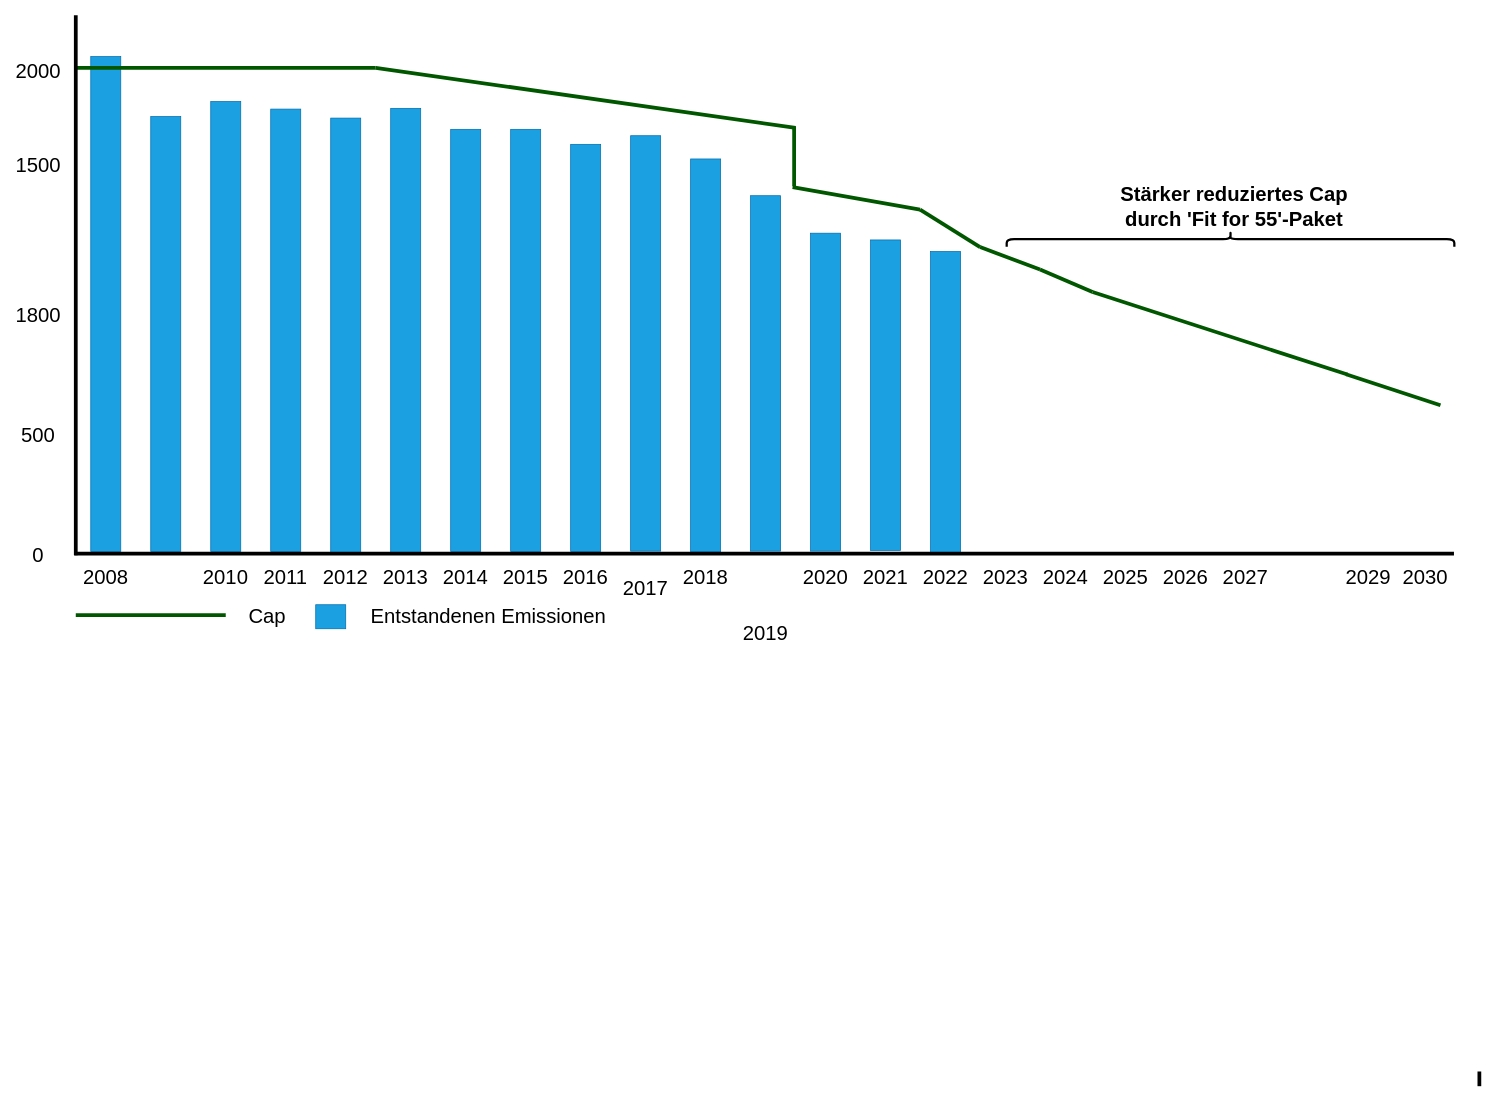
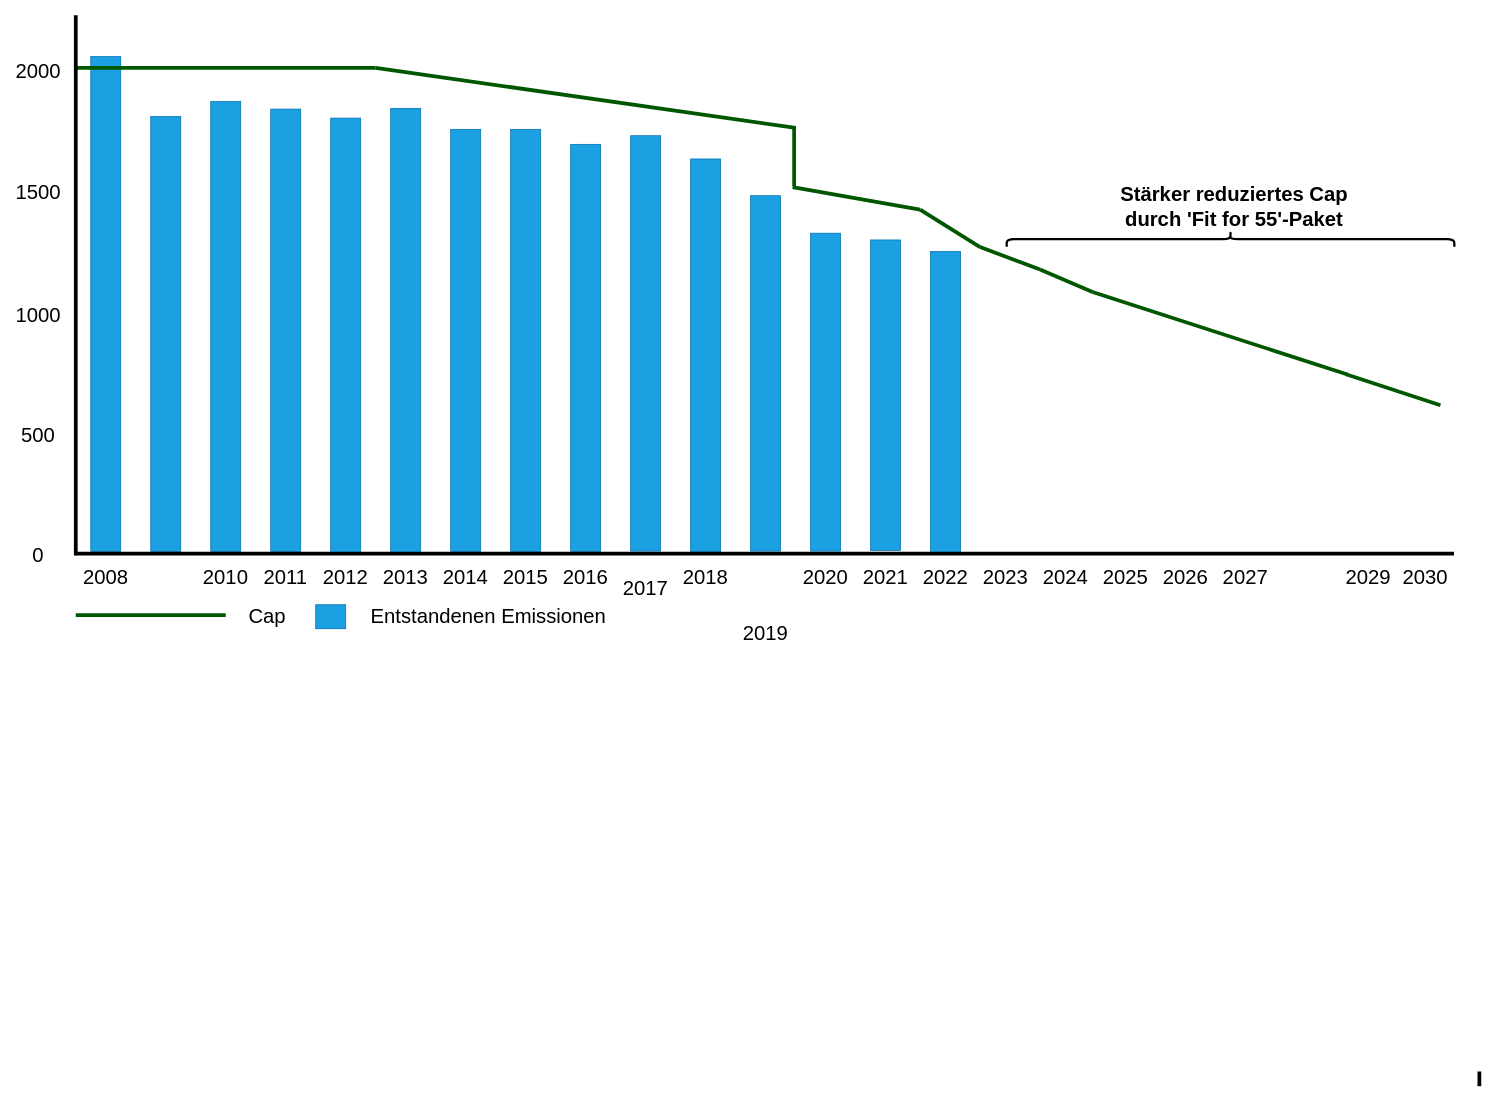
(38, 166) -> (38, 192)
(38, 315) -> (38, 315)
